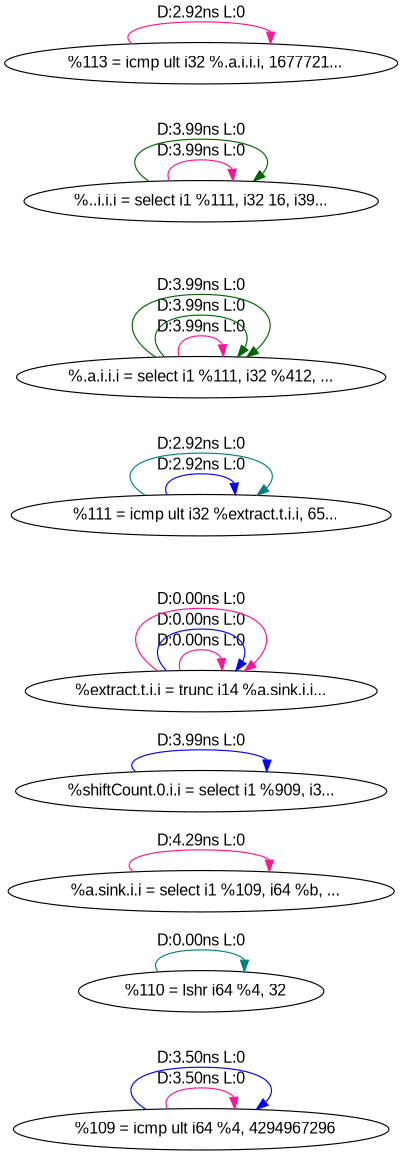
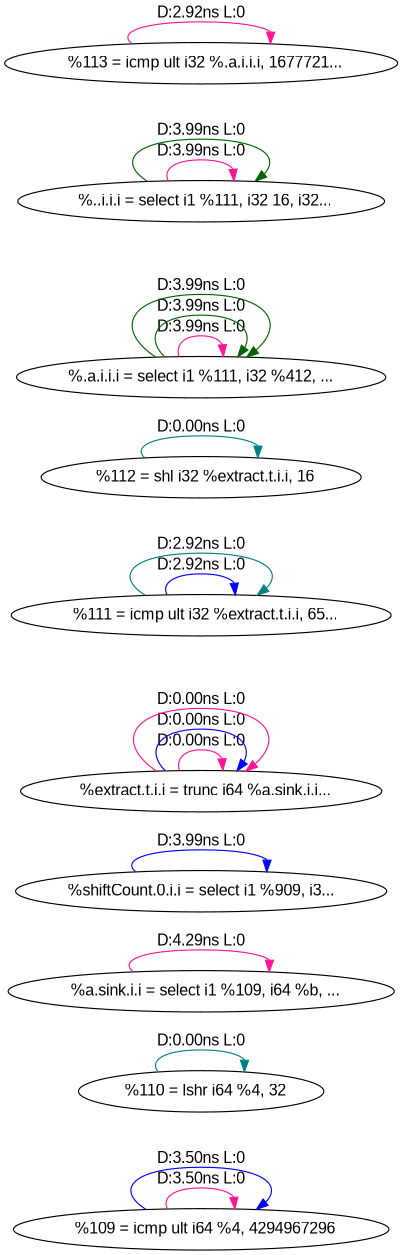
(201, 201) -> (201, 201)
none -> (201, 477)
(201, 691) -> (201, 791)
